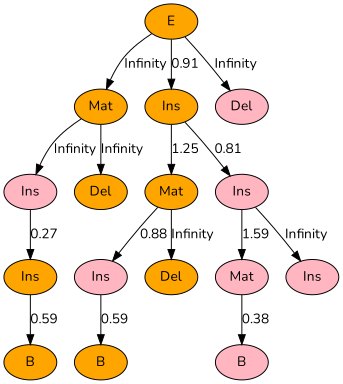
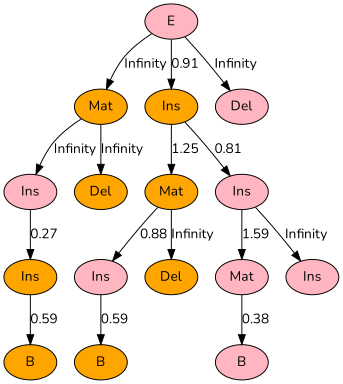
(171, 22) -> (171, 22)
